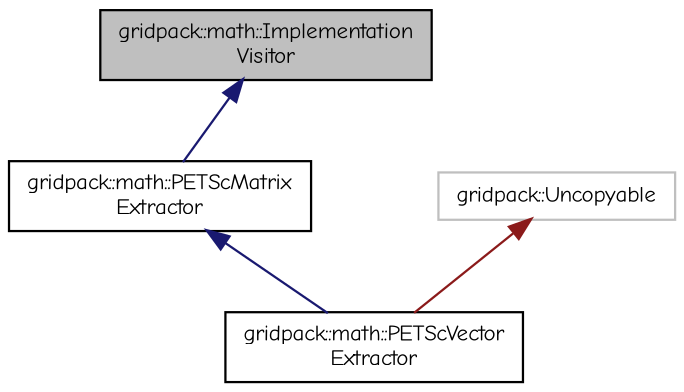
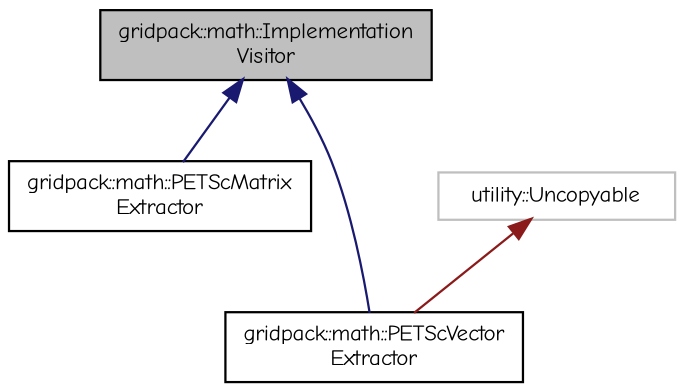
(557, 196) -> (557, 196)
(276, 278) -> (345, 202)
